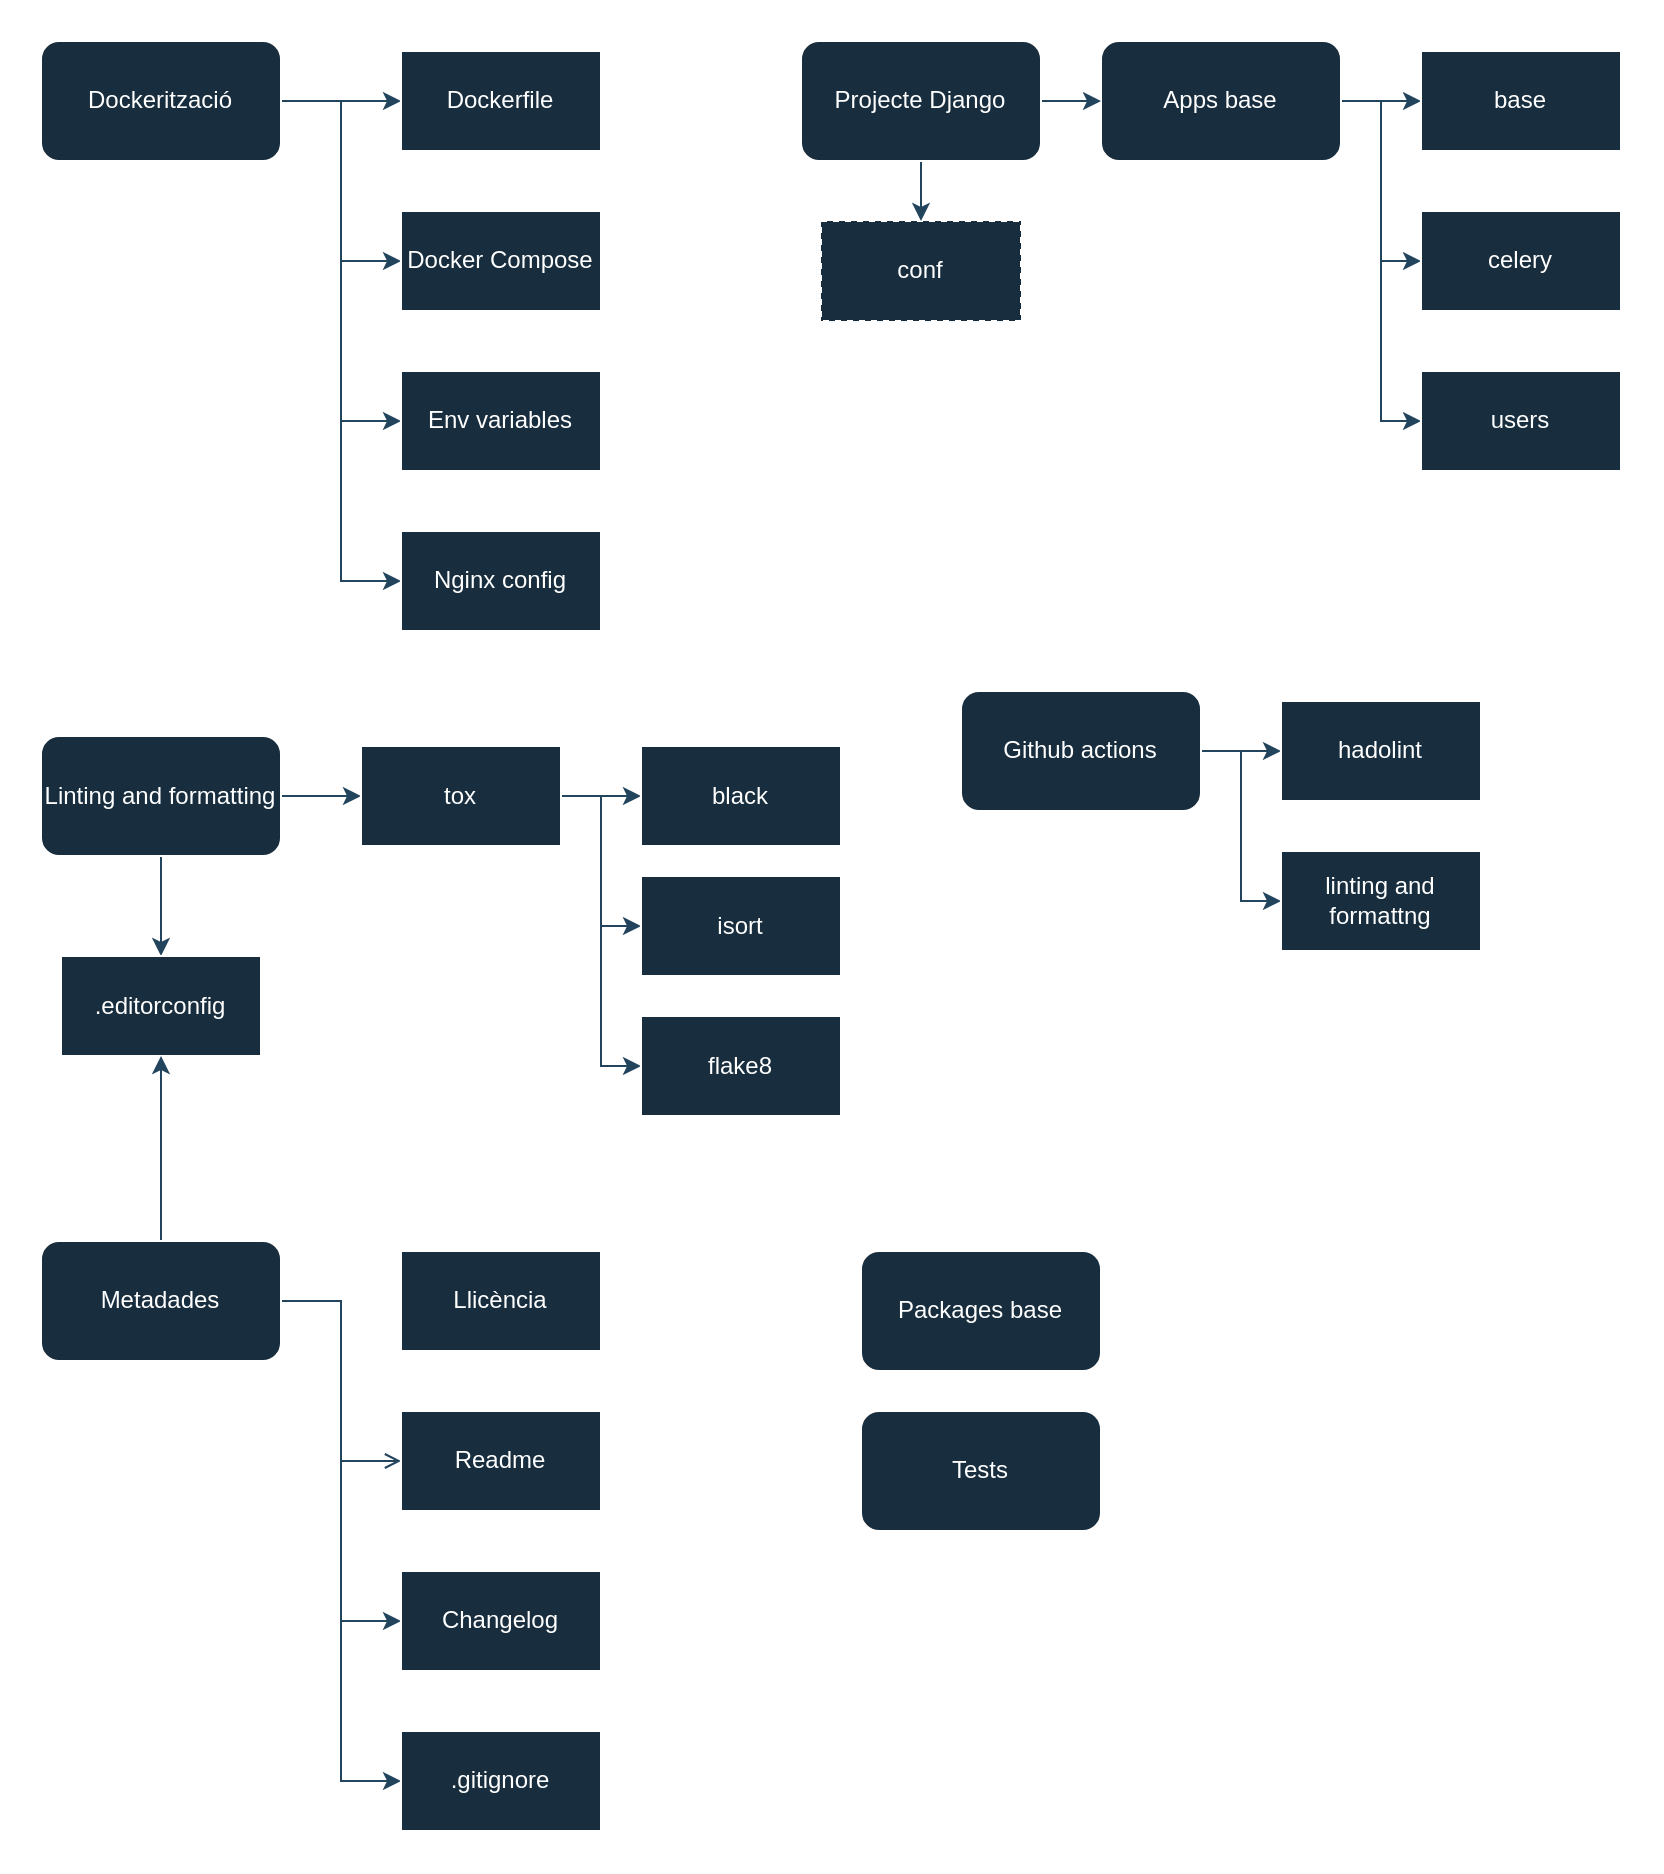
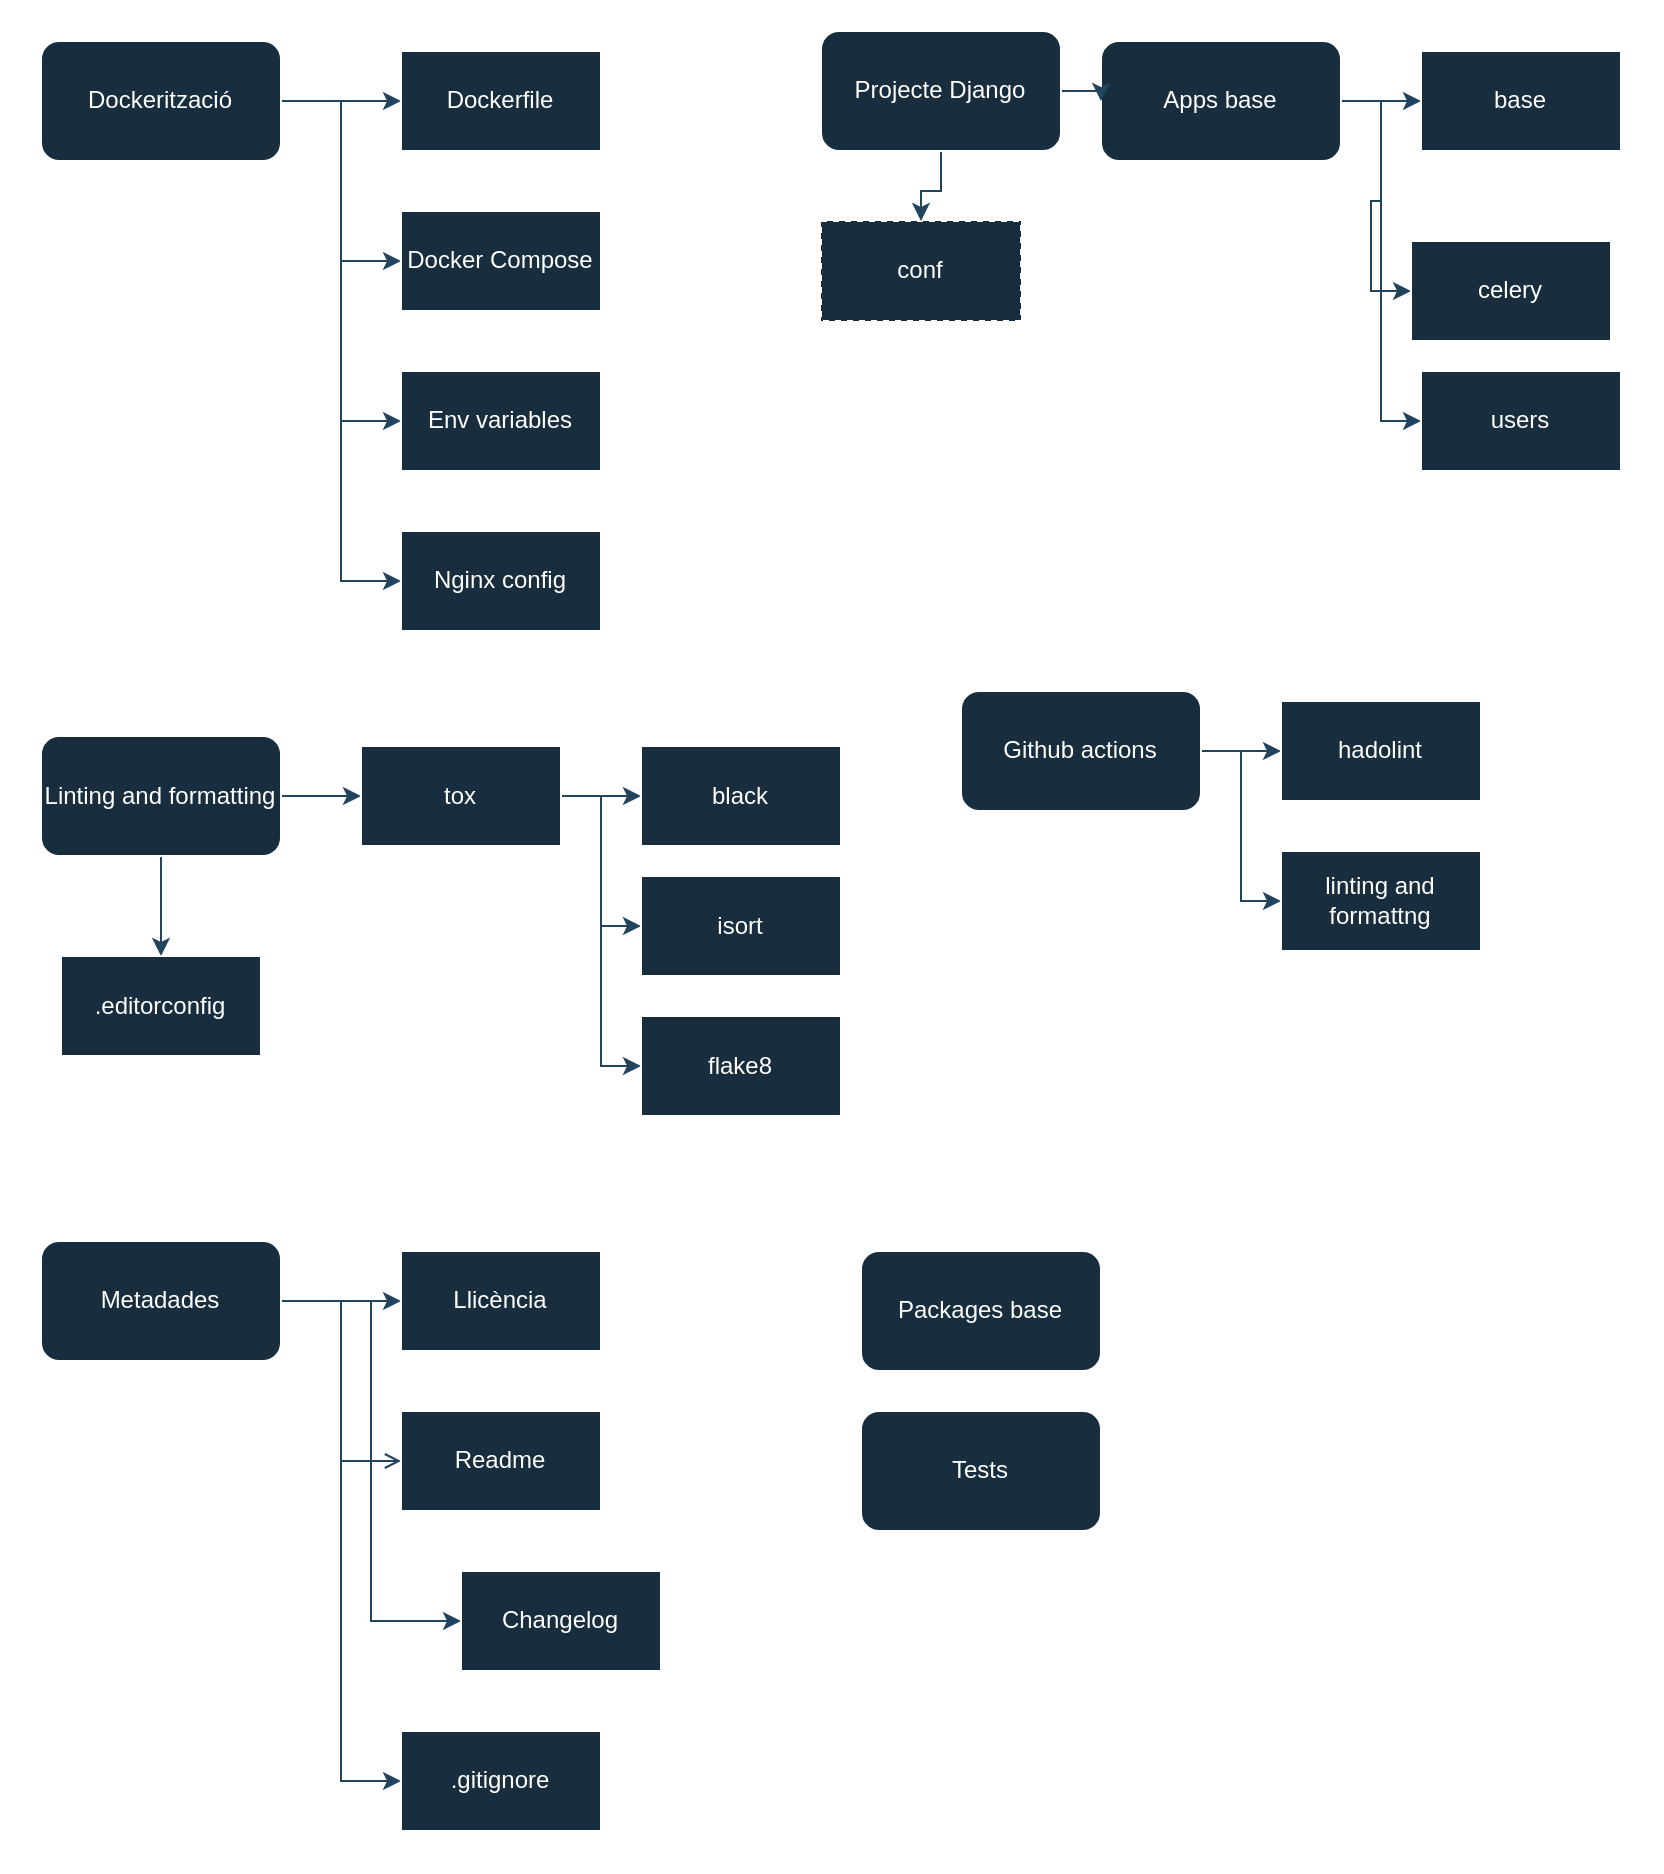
(921, 101) -> (941, 91)
(1521, 261) -> (1511, 291)
(161, 1155) -> (381, 1301)
(501, 1621) -> (561, 1621)
